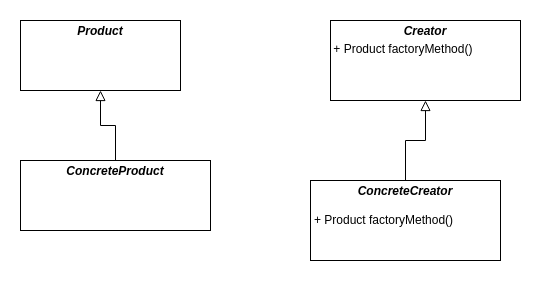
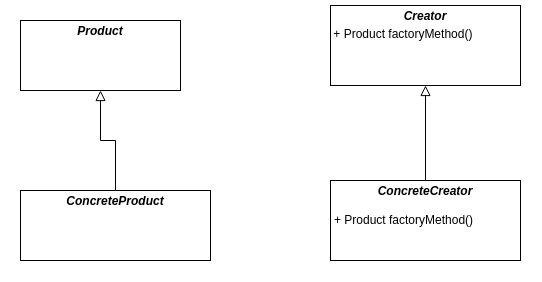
(426, 61) -> (426, 46)
(116, 196) -> (116, 226)
(406, 221) -> (426, 221)
